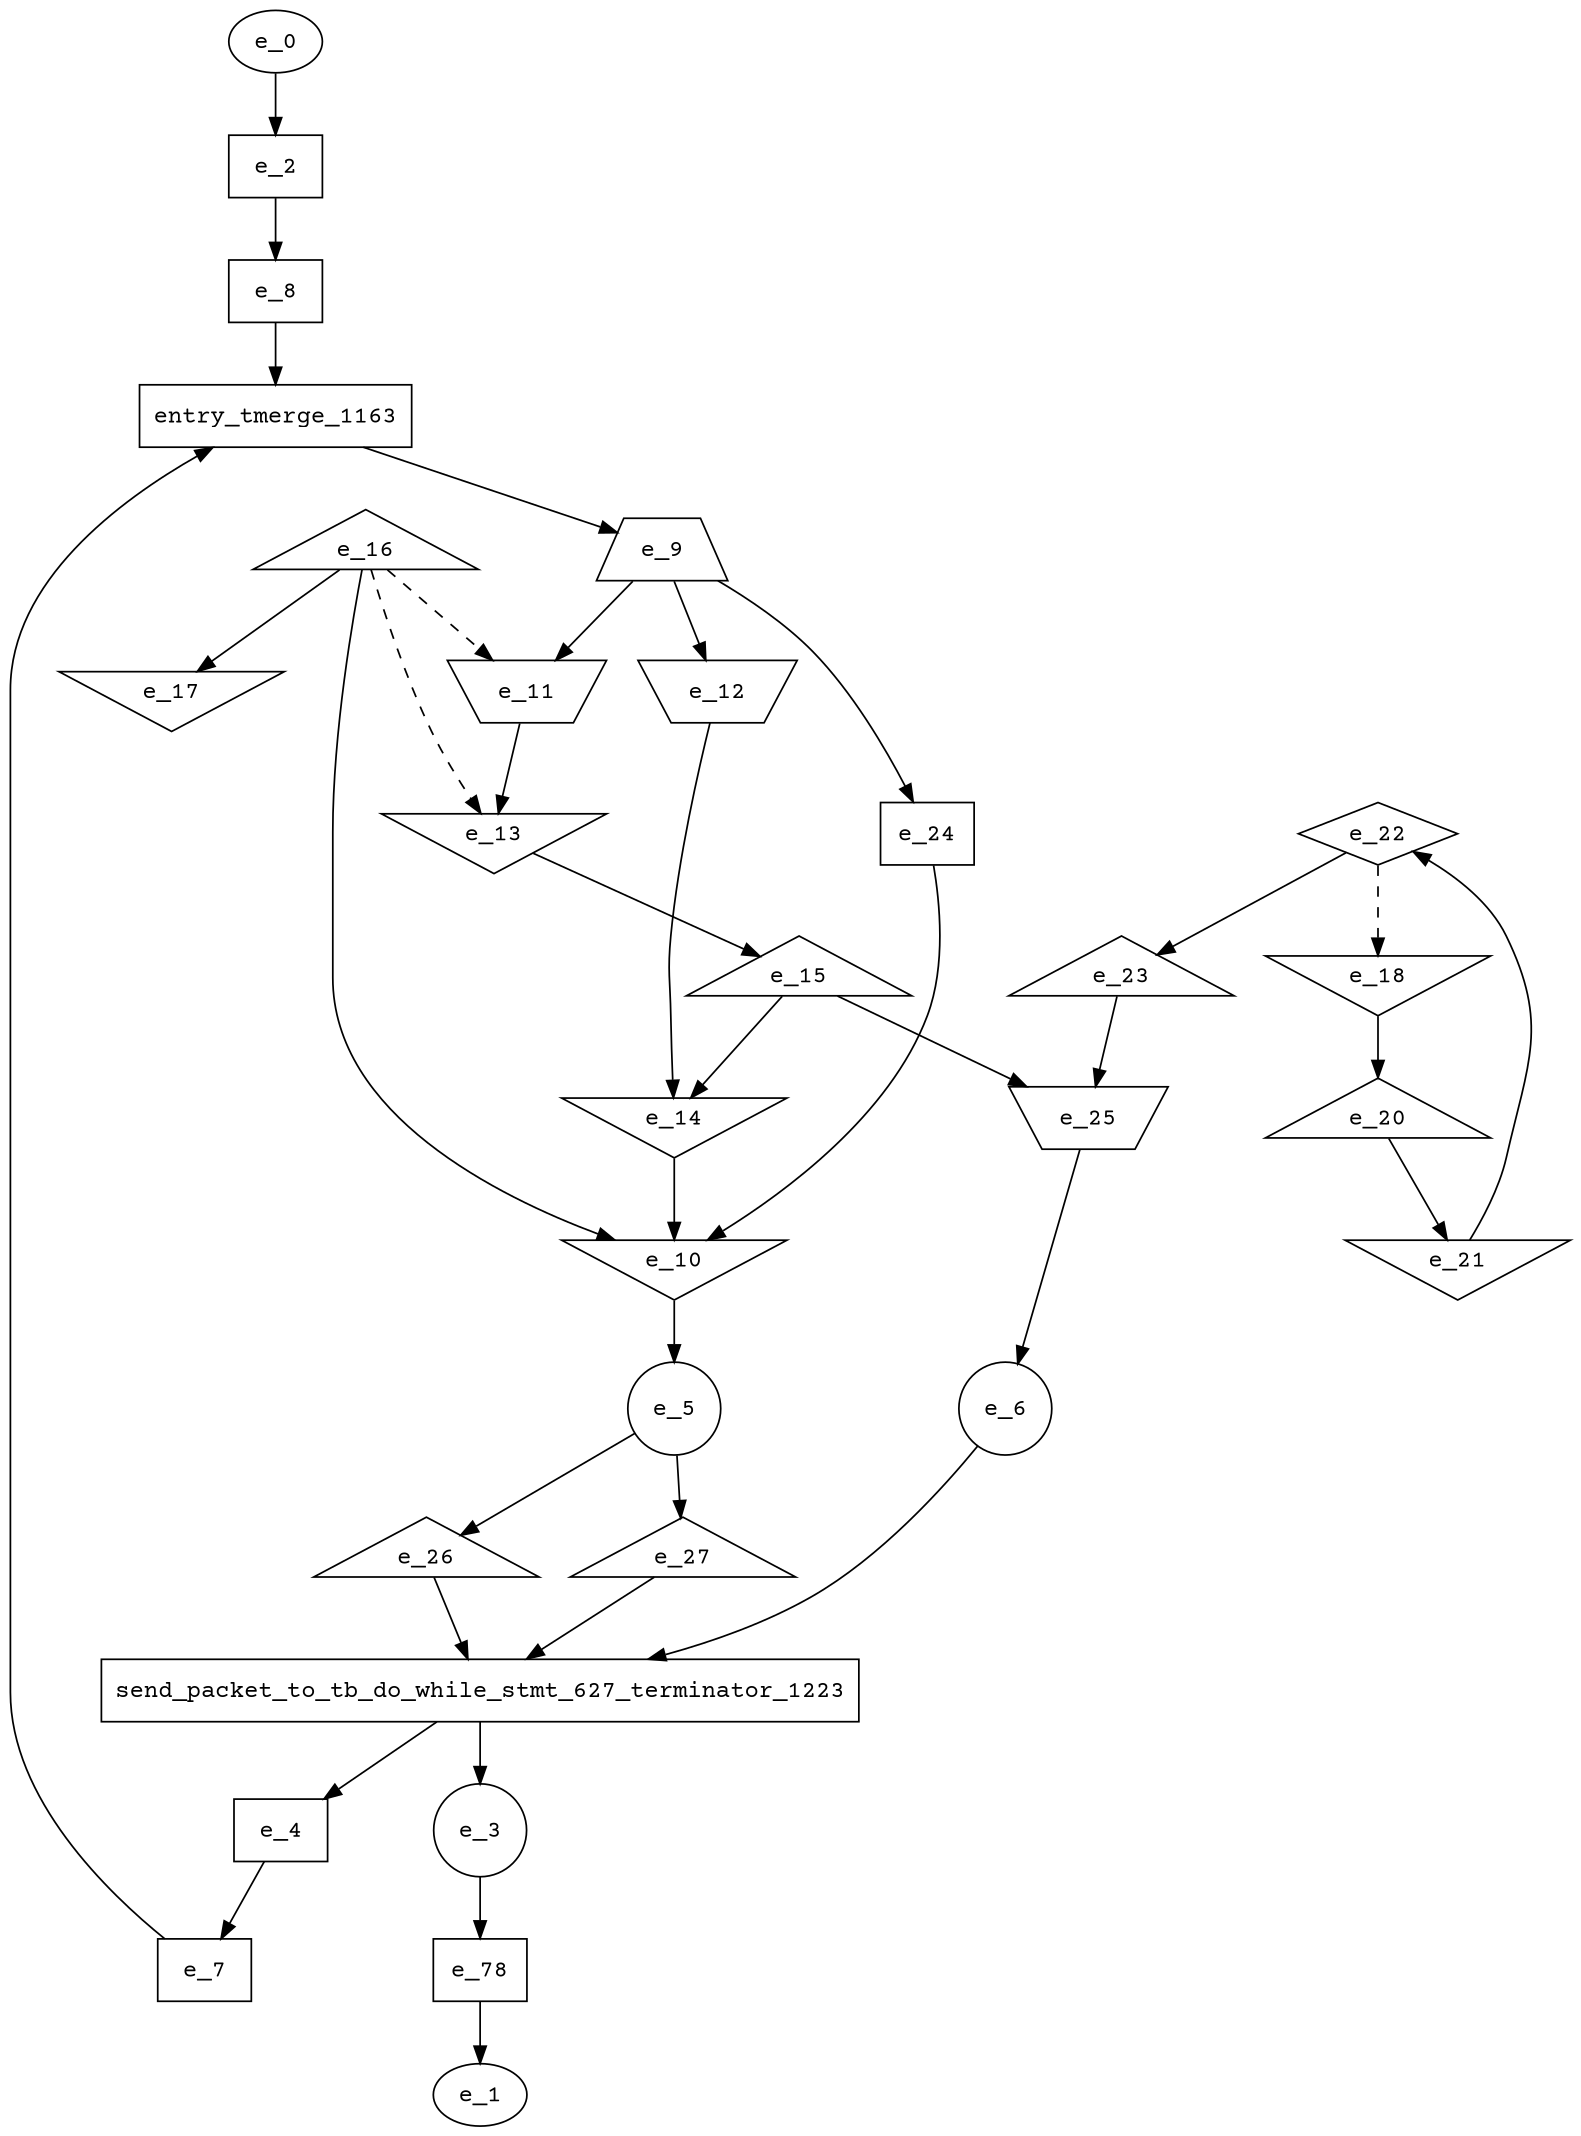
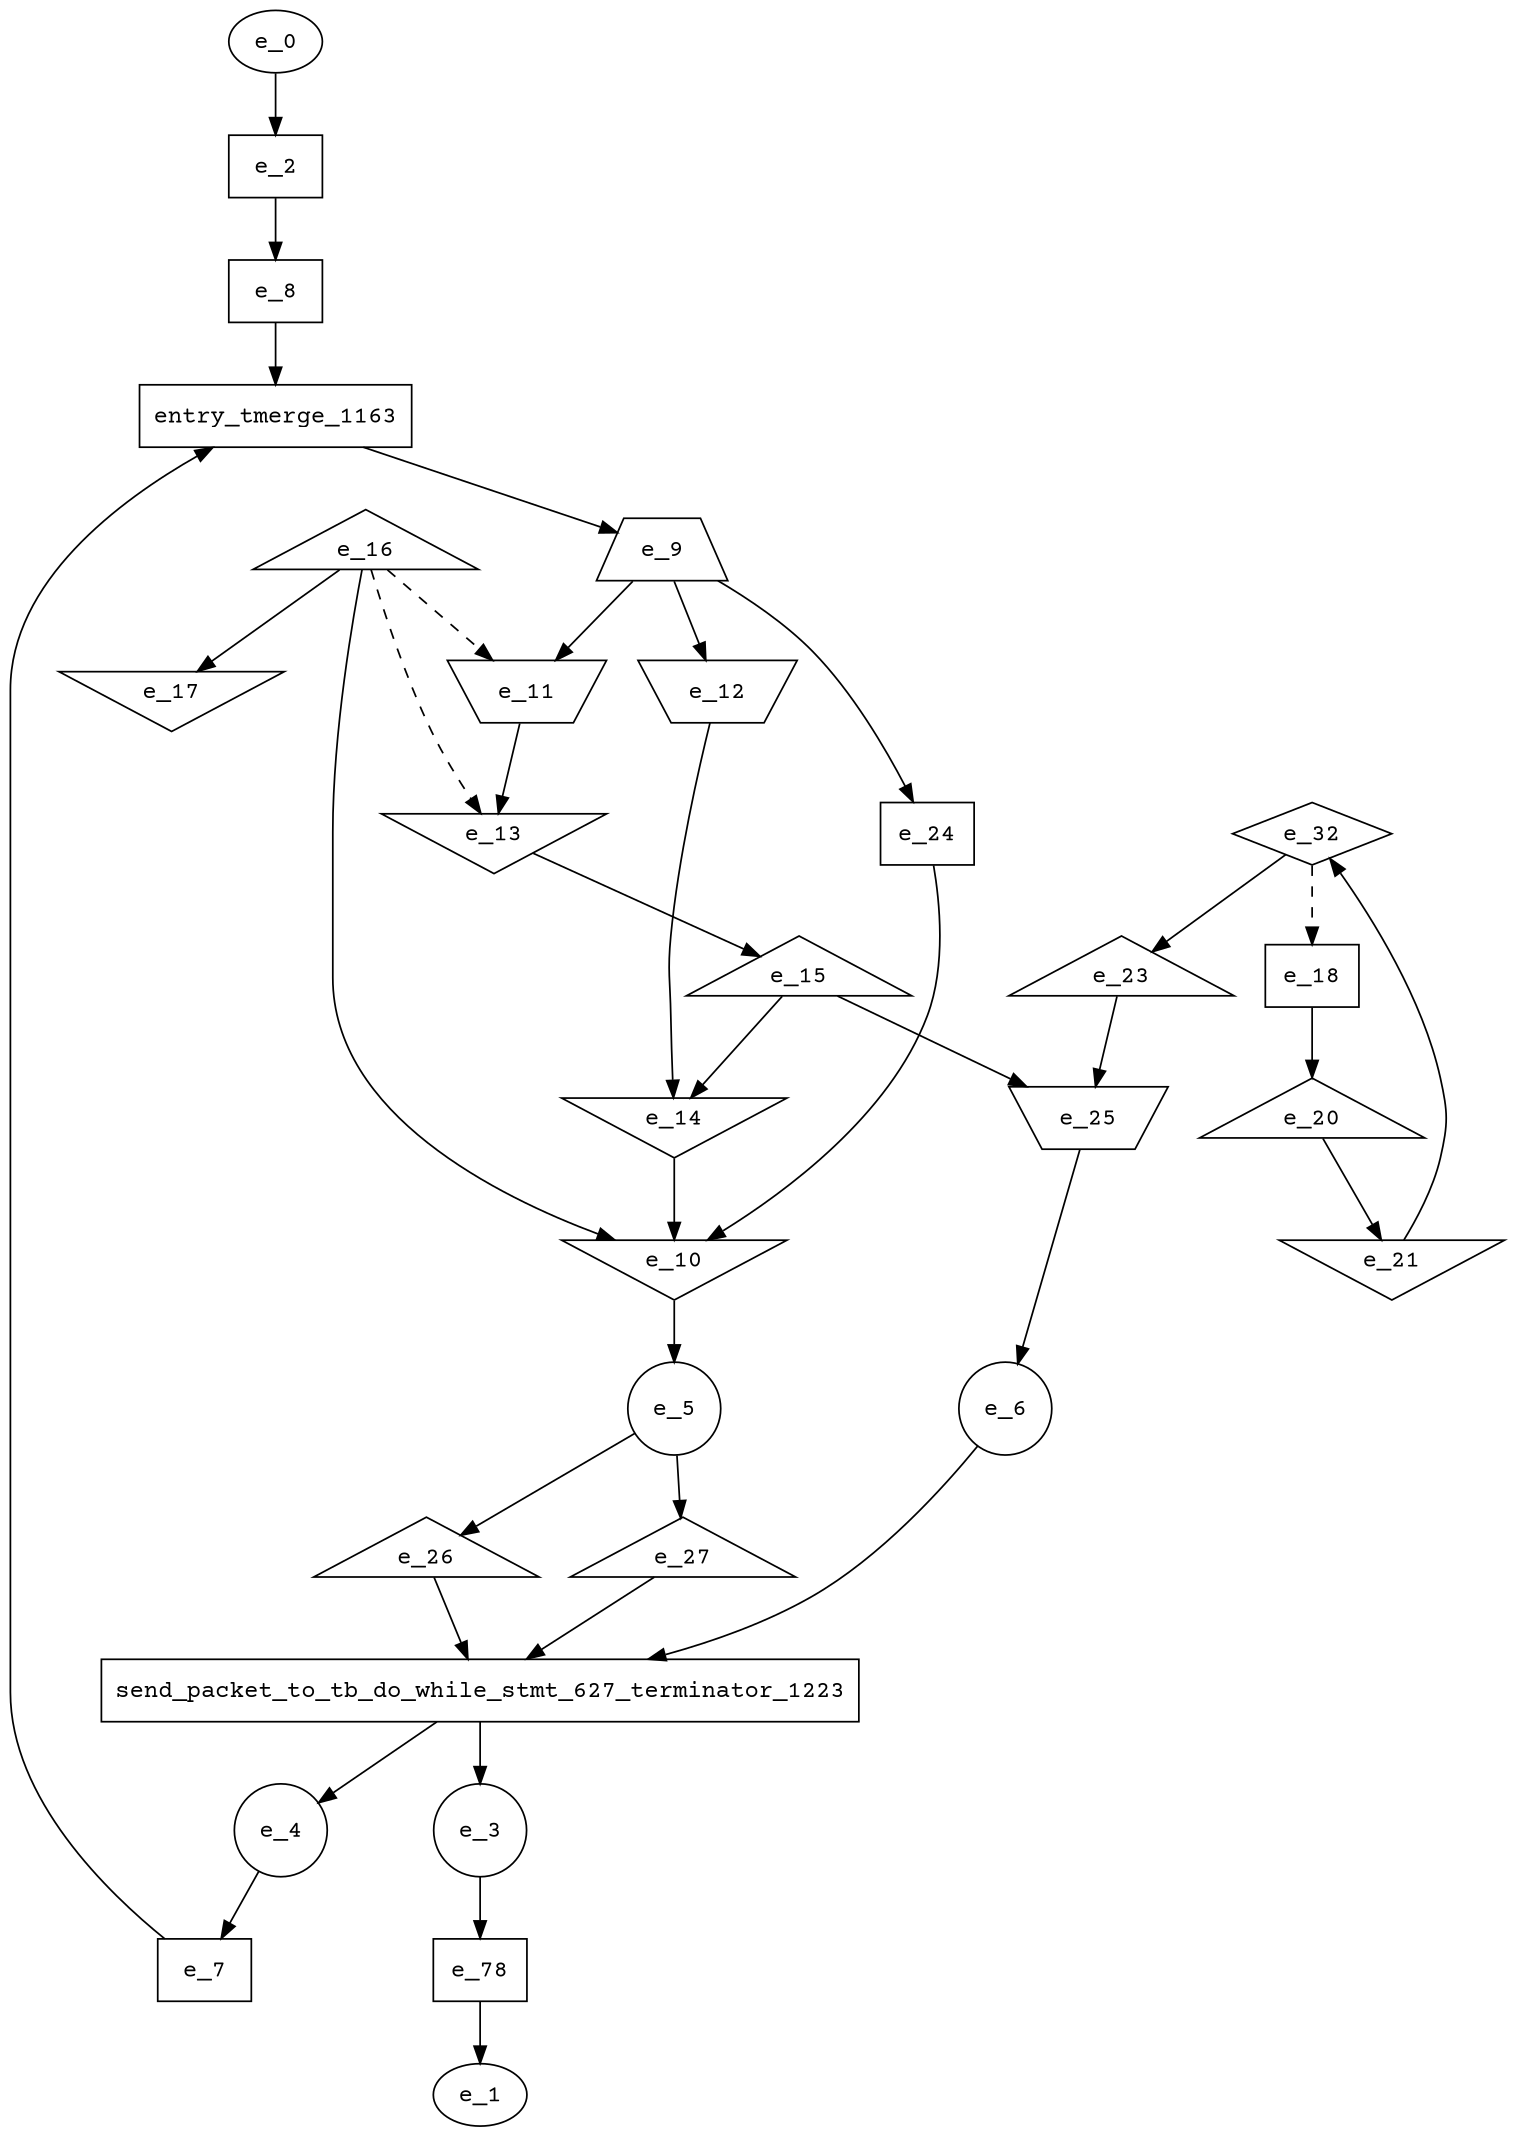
(1378, 834) -> (1312, 834)
(1378, 976) -> (1312, 976)
(281, 1830) -> (281, 1830)
